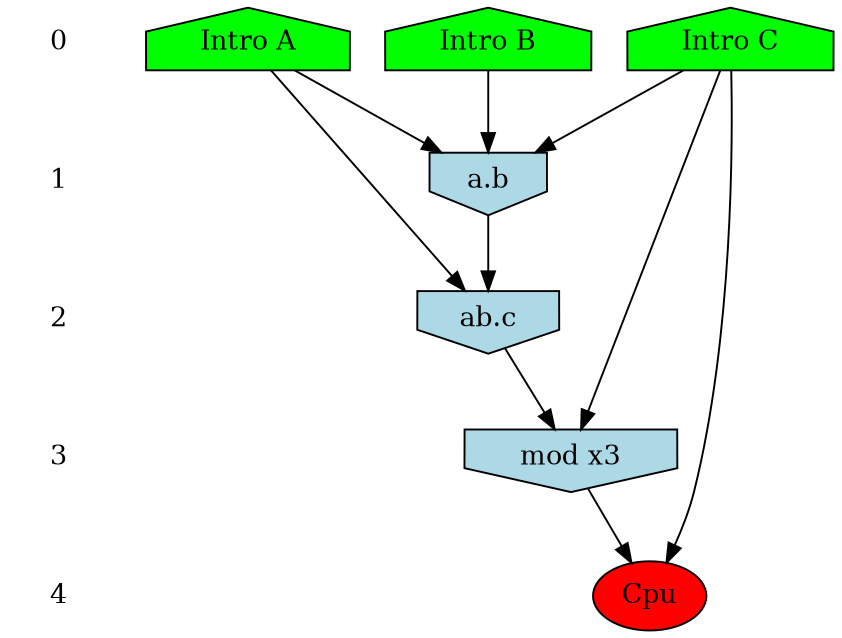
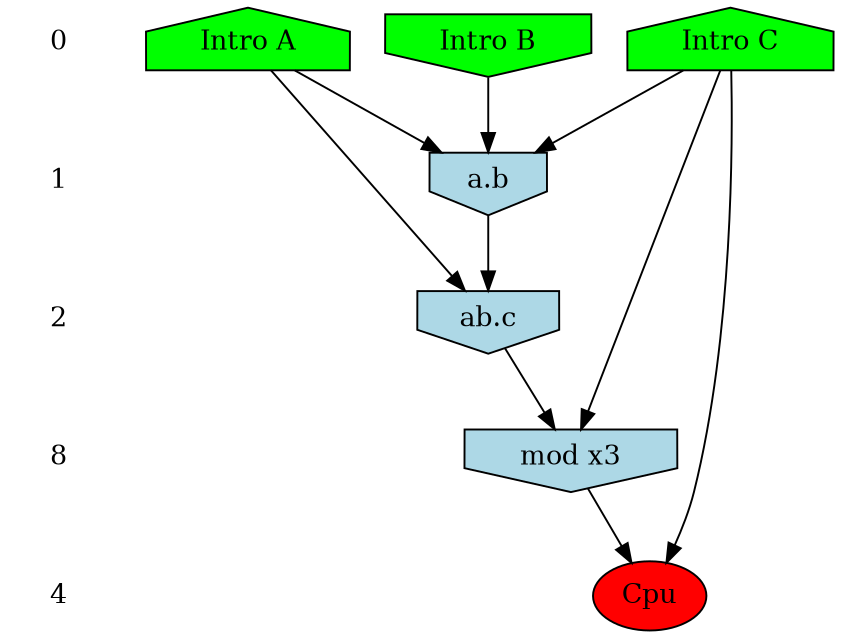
(488, 42) -> (488, 42)
(60, 457) -> (60, 457)
